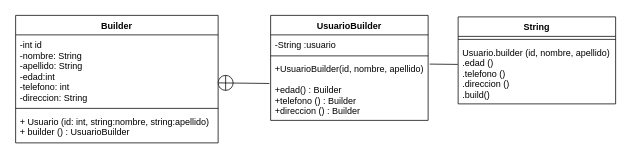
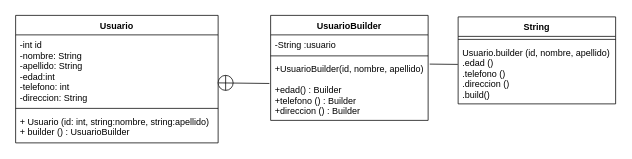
(116, 26) -> (116, 26)
